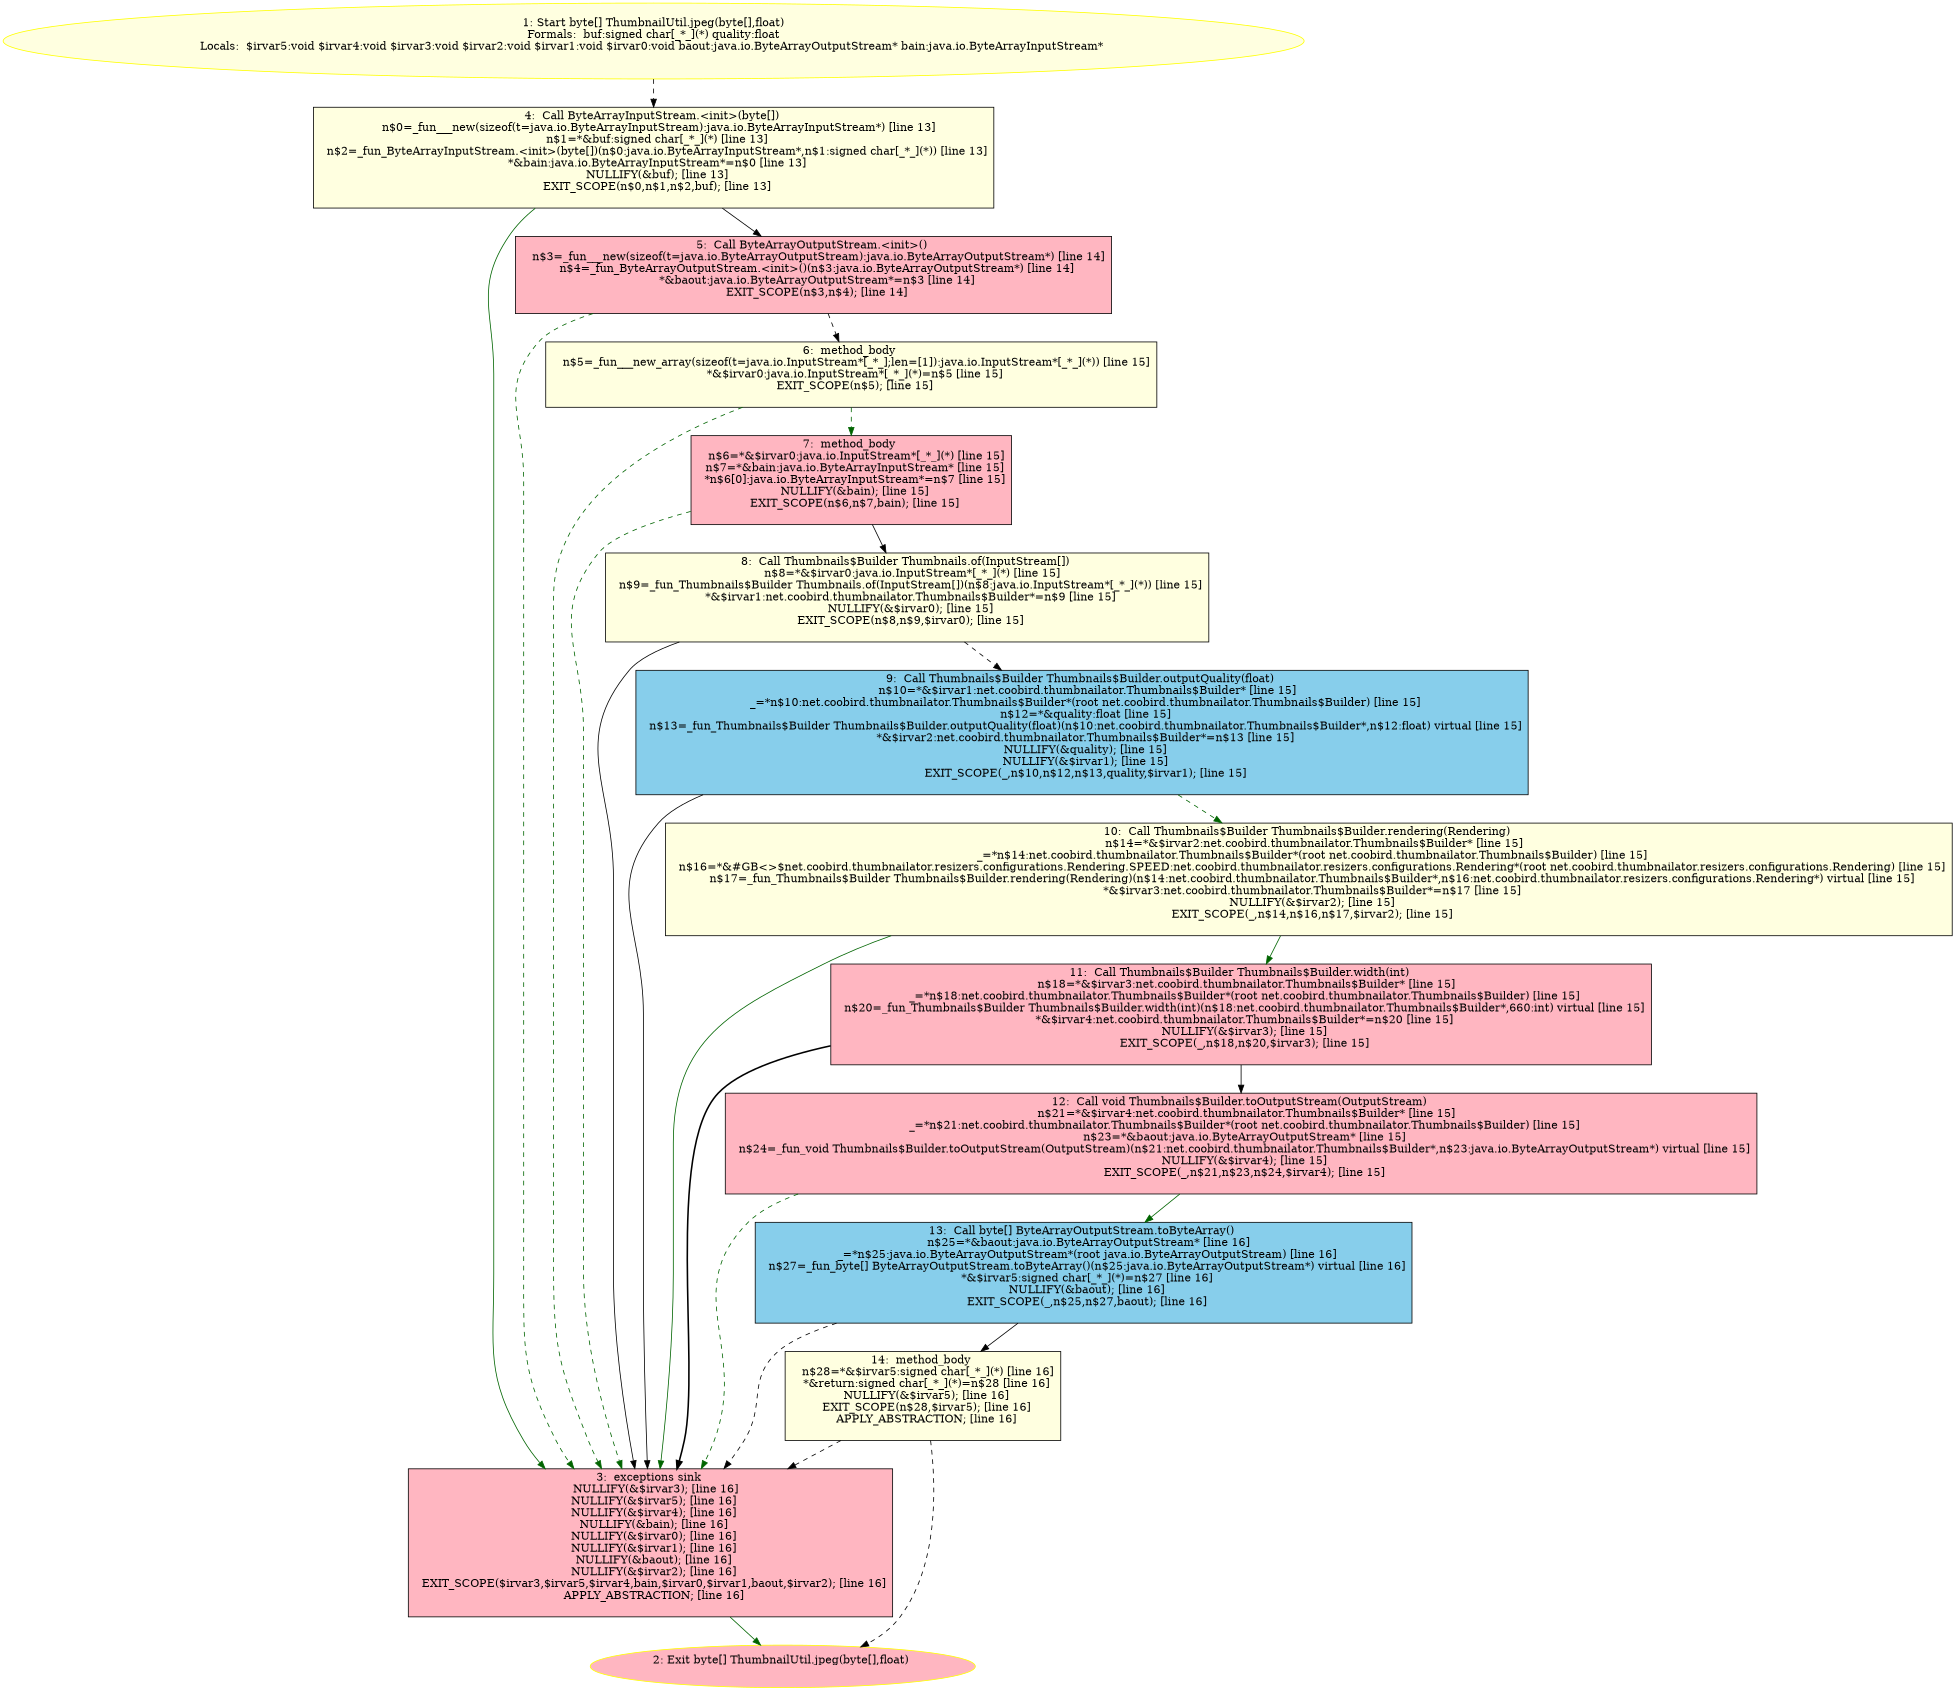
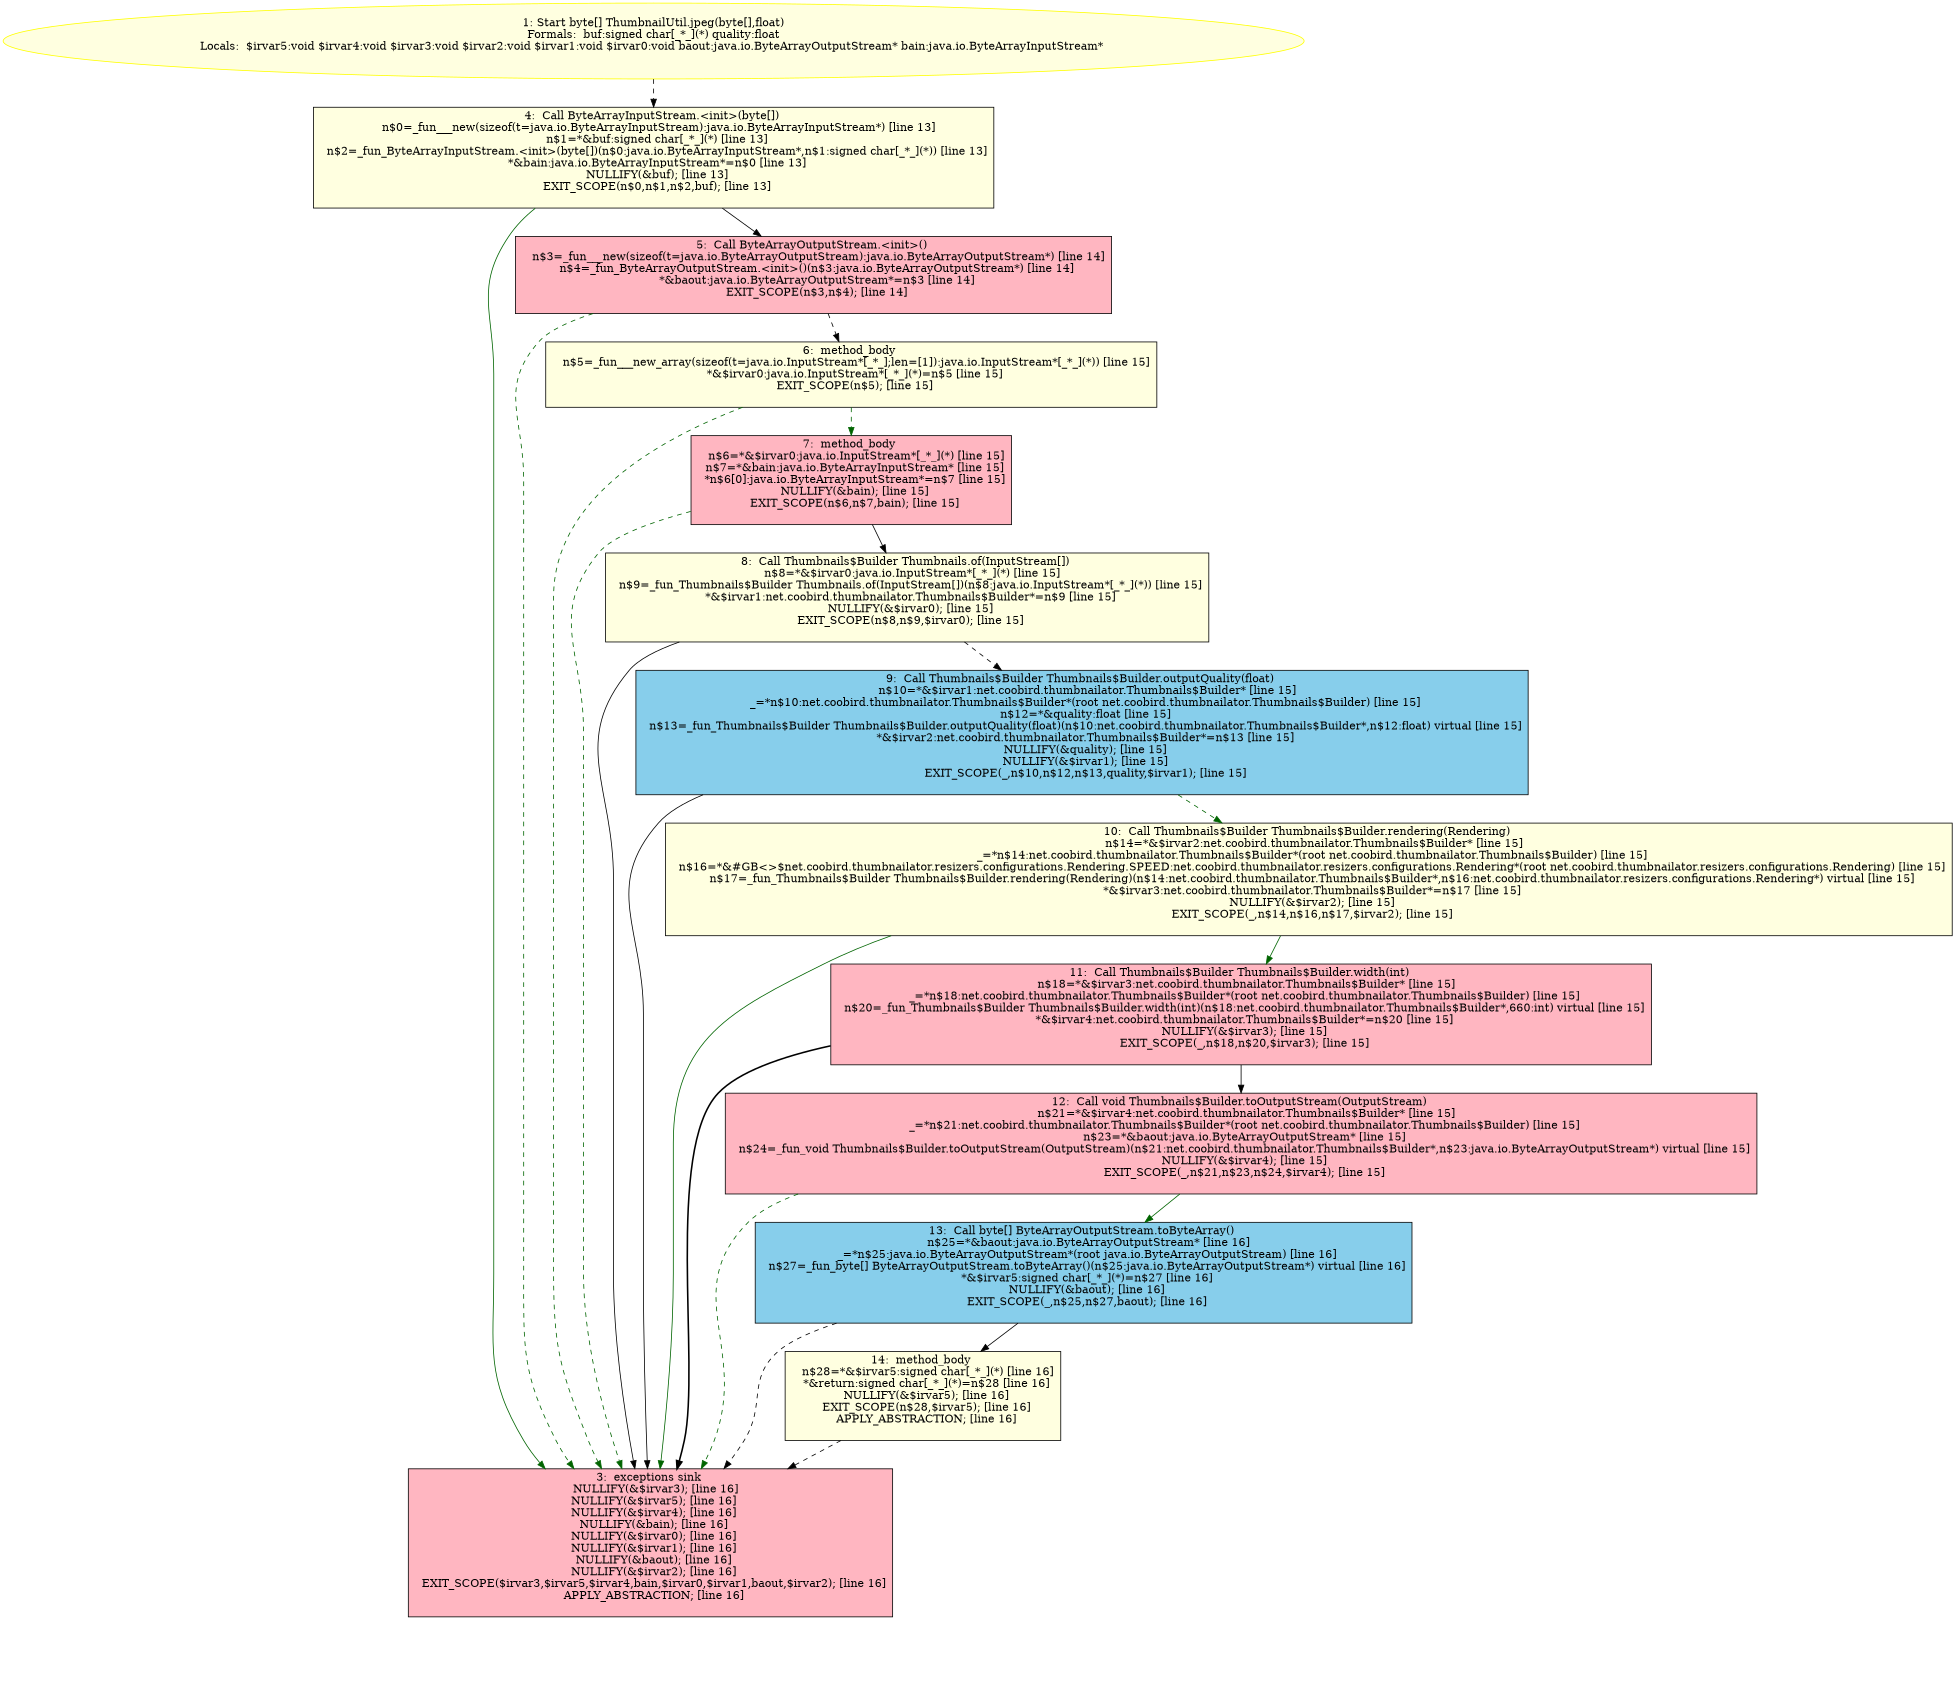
(783, 1666) -> none
